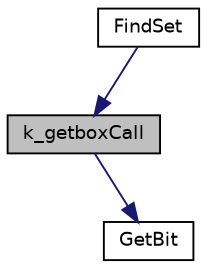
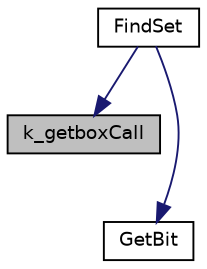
(111, 180) -> (178, 124)
